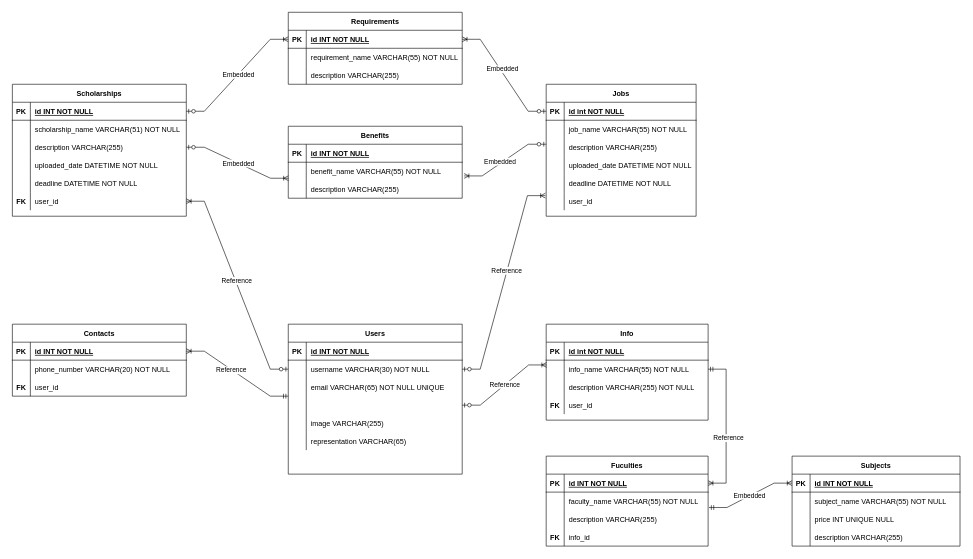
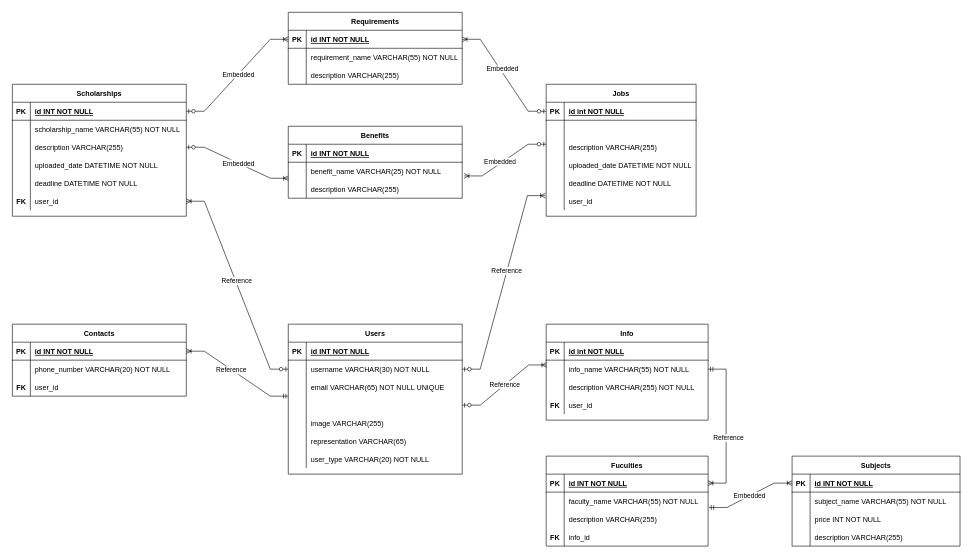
(630, 129) -> none
(105, 130) -> (105, 130)
(374, 172) -> (374, 172)
none -> (384, 459)
(853, 520) -> (847, 520)
